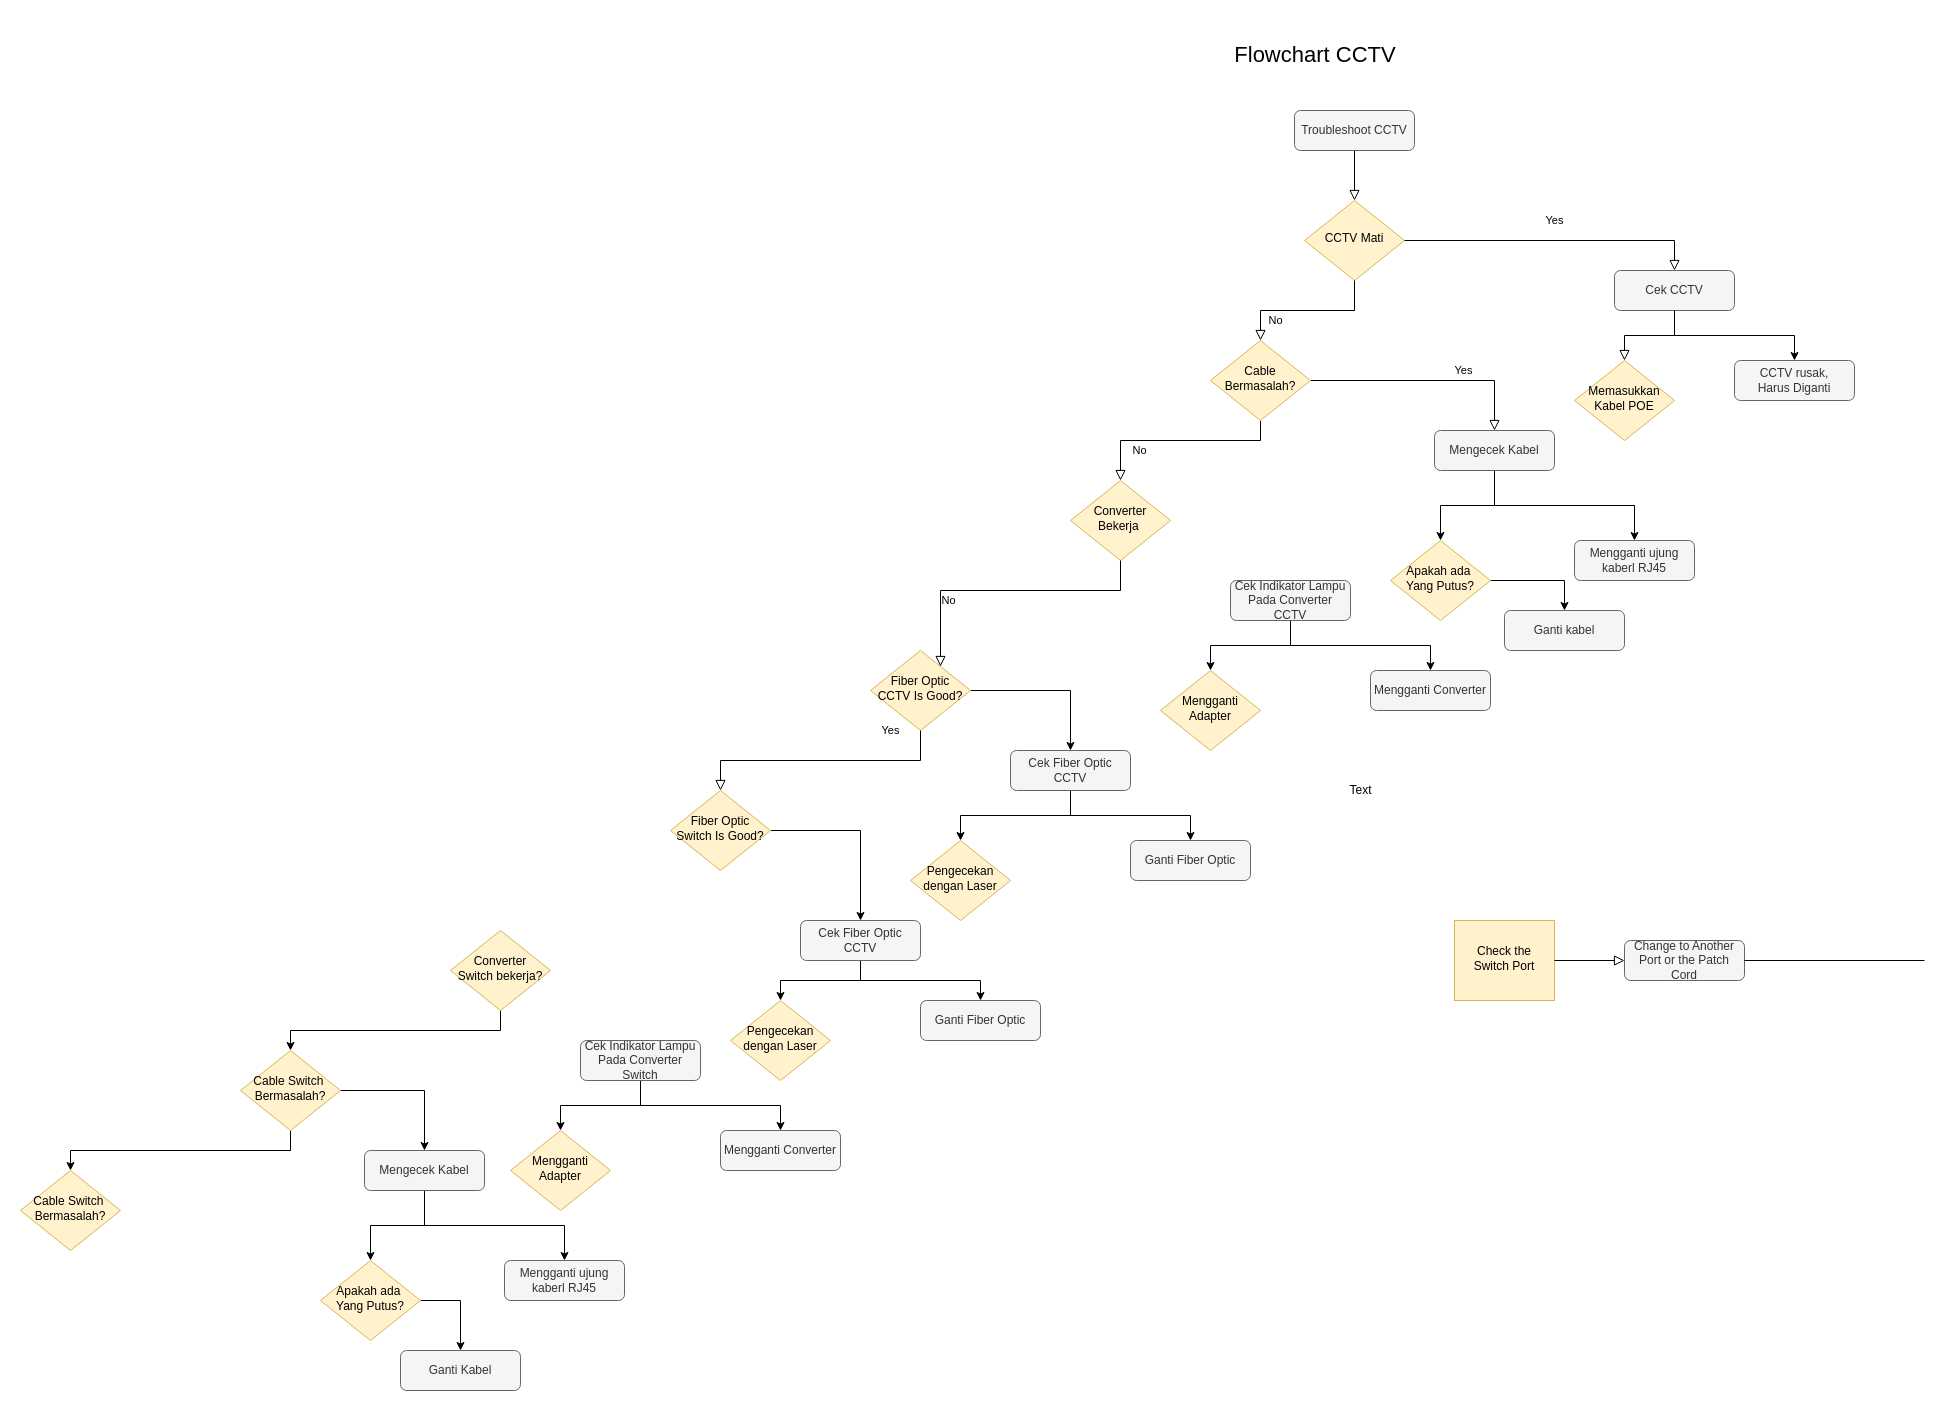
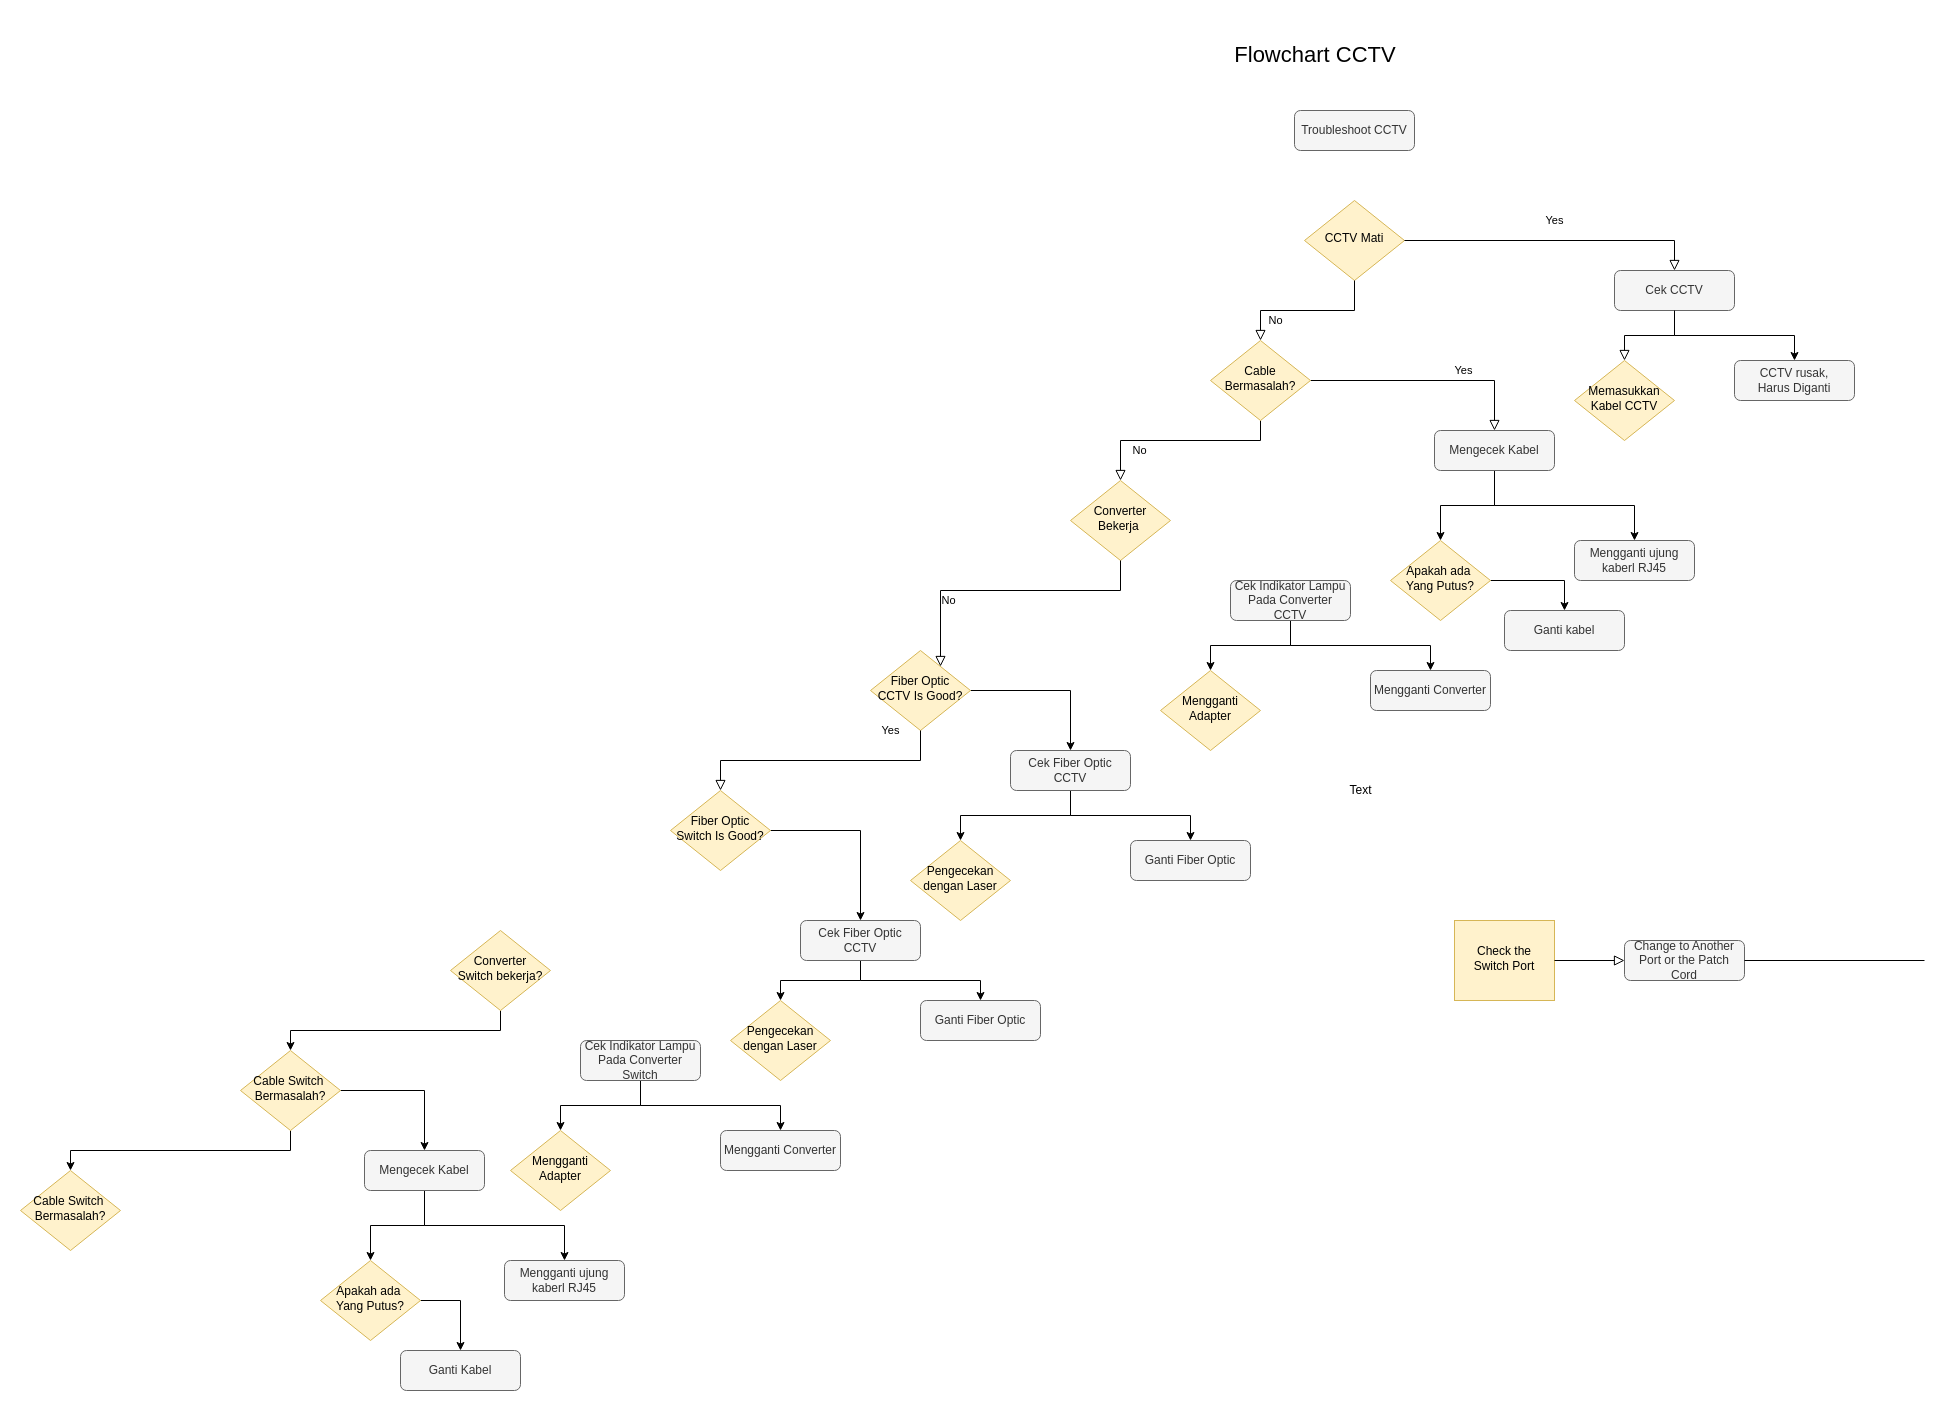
(1355, 170) -> none
(1625, 399) -> (1625, 399)
